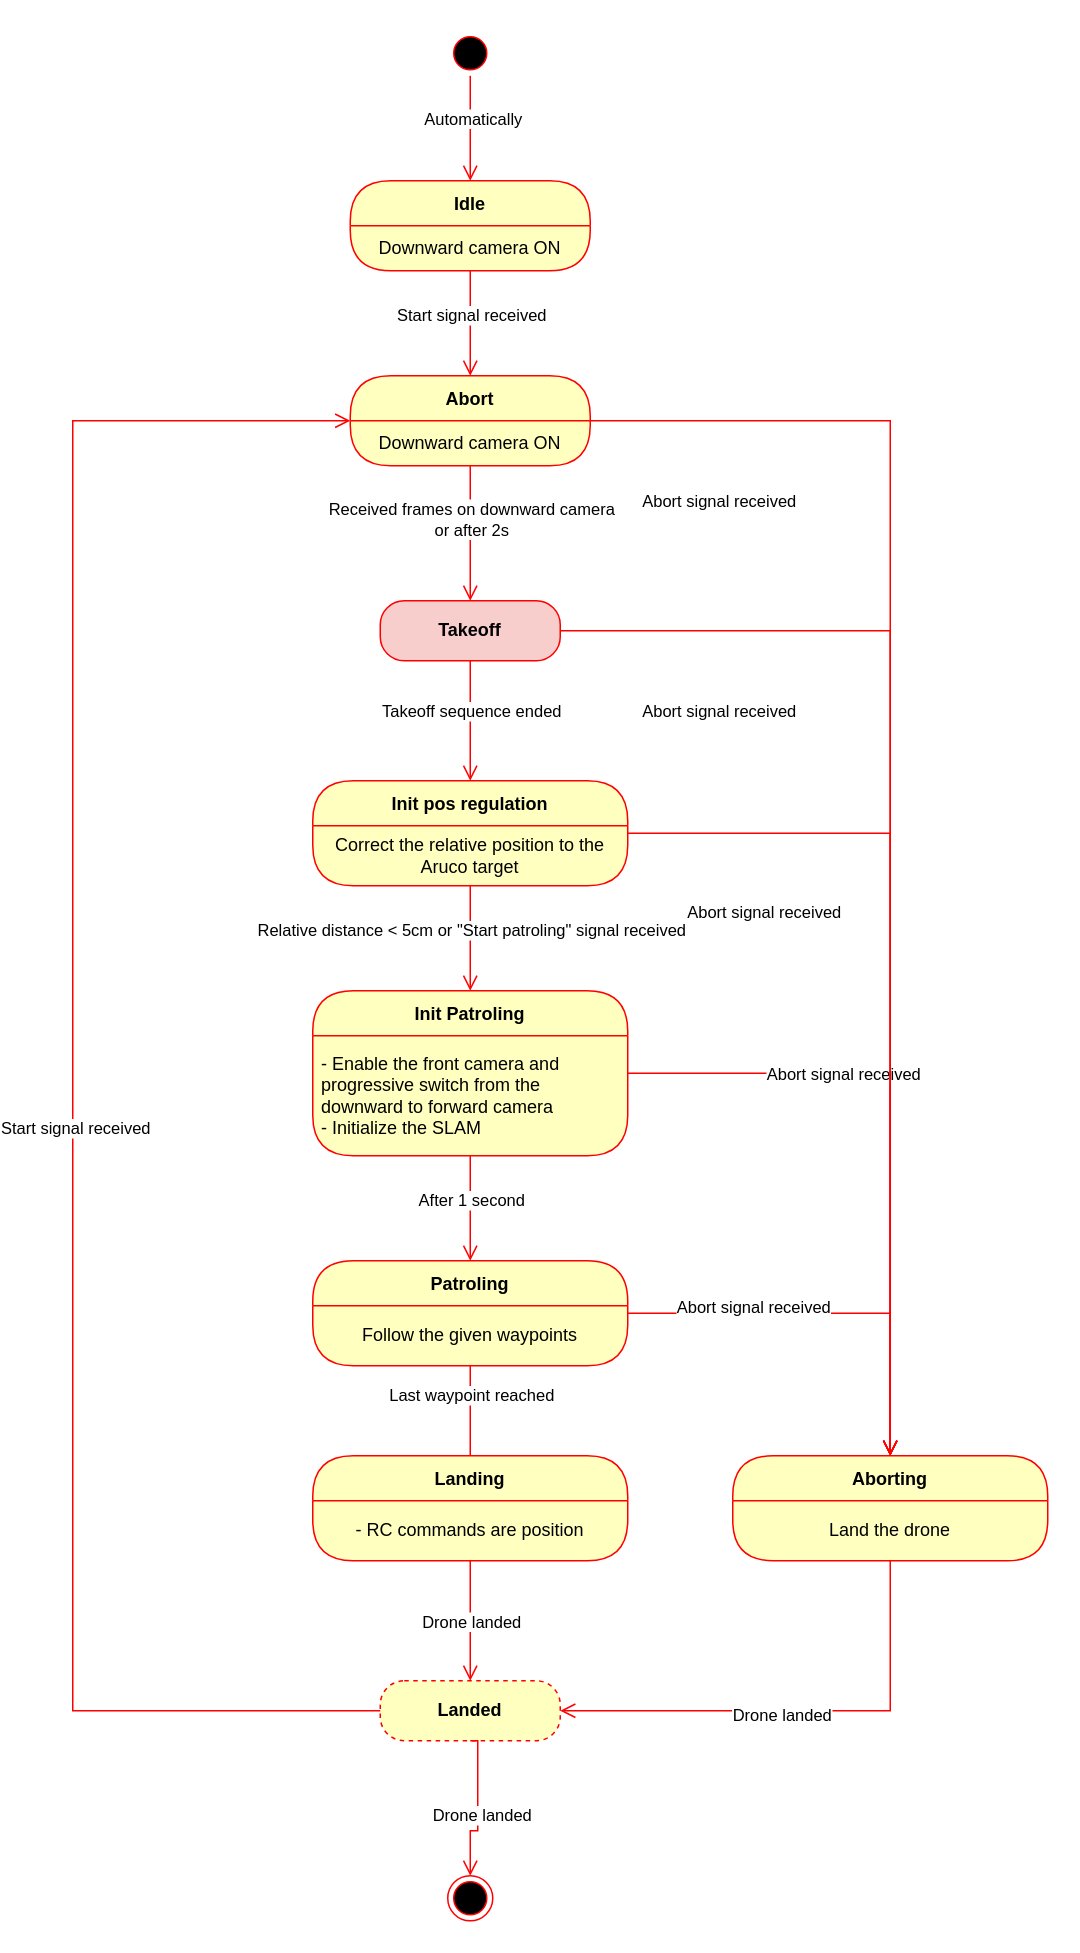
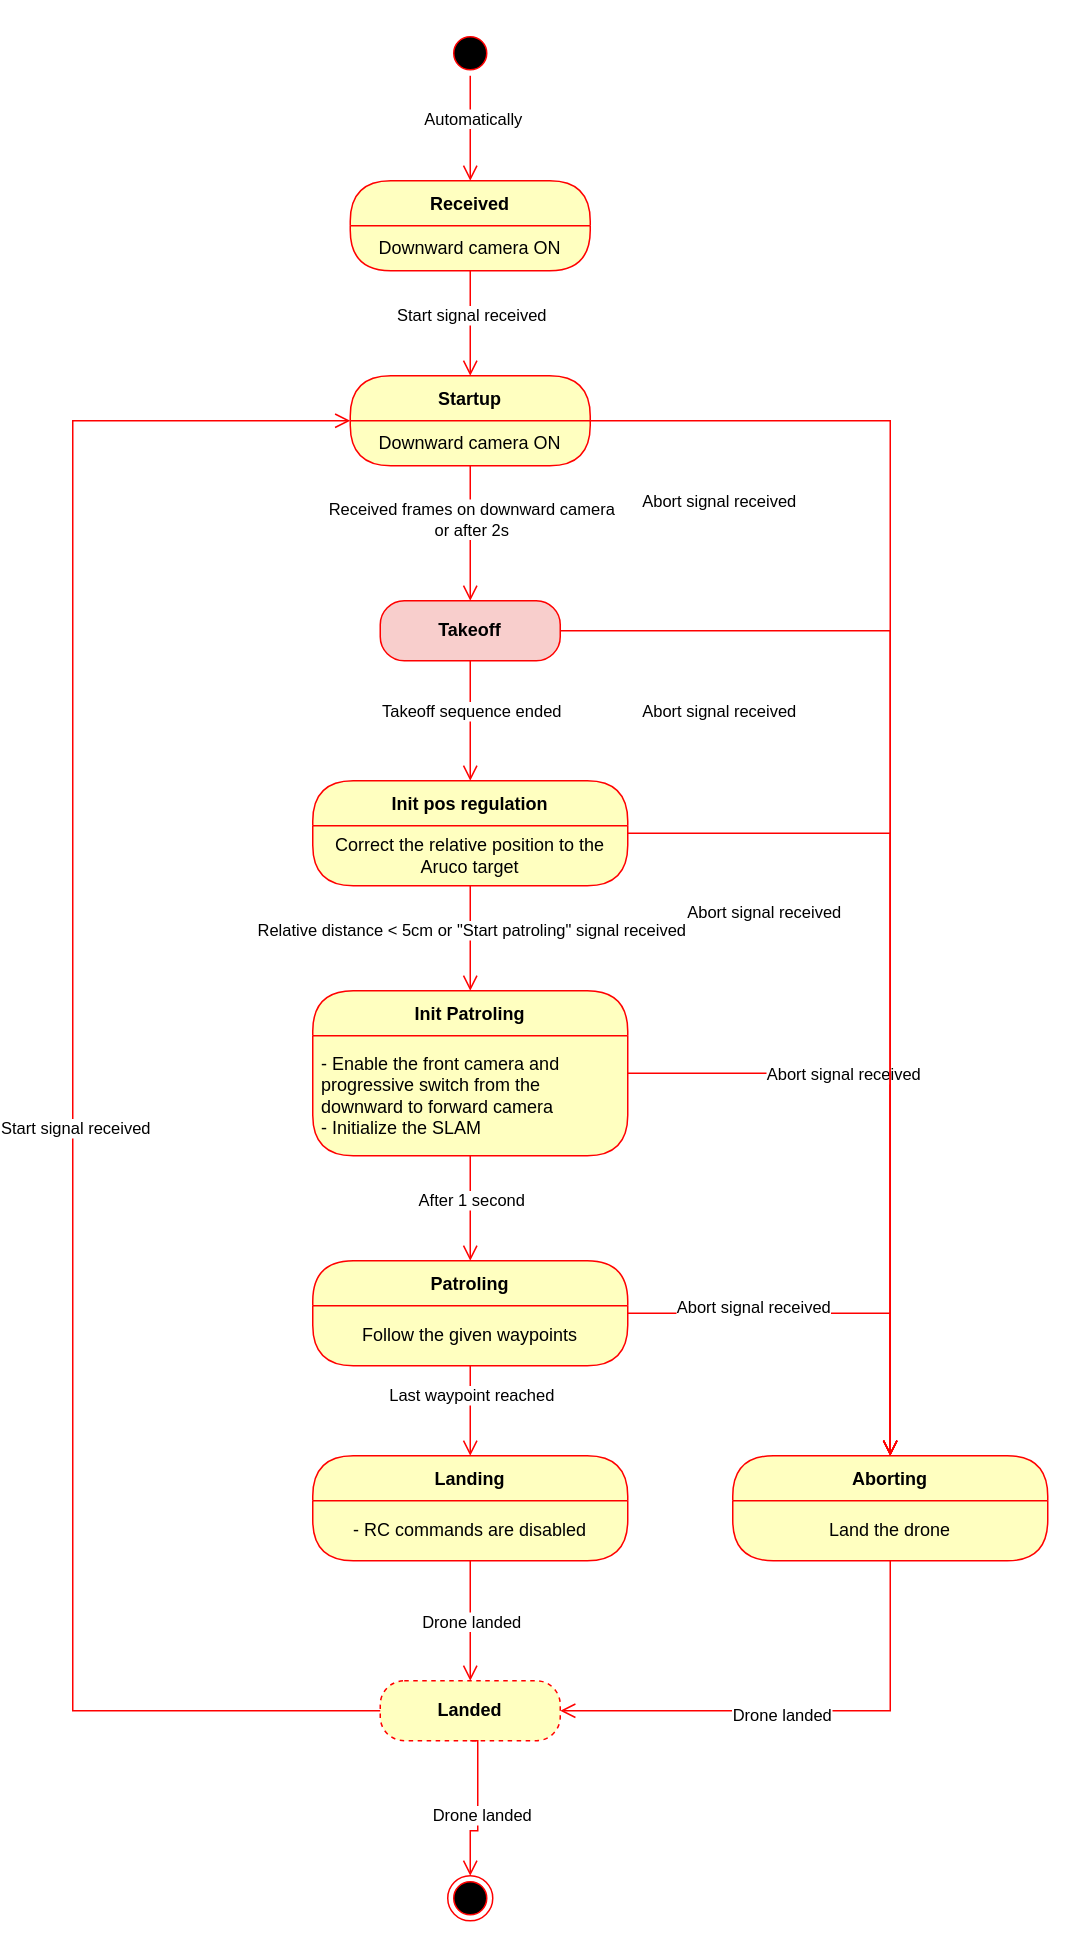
(470, 204) -> (470, 204)
(470, 399) -> (470, 399)
(470, 1450) -> (470, 1449)
(470, 1531) -> (470, 1531)
